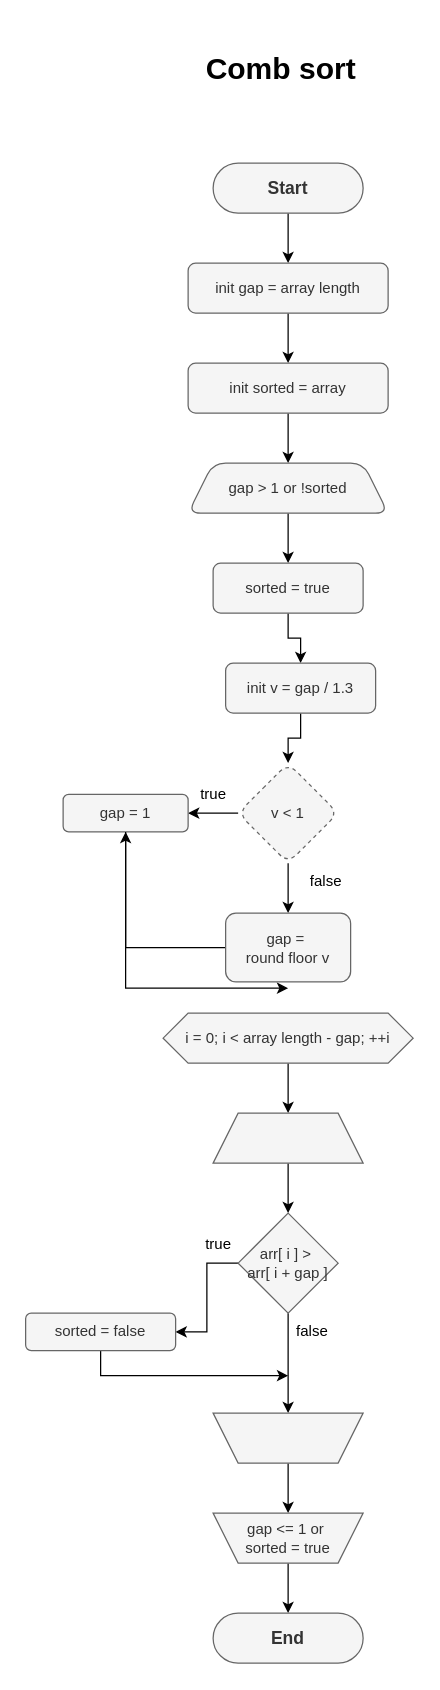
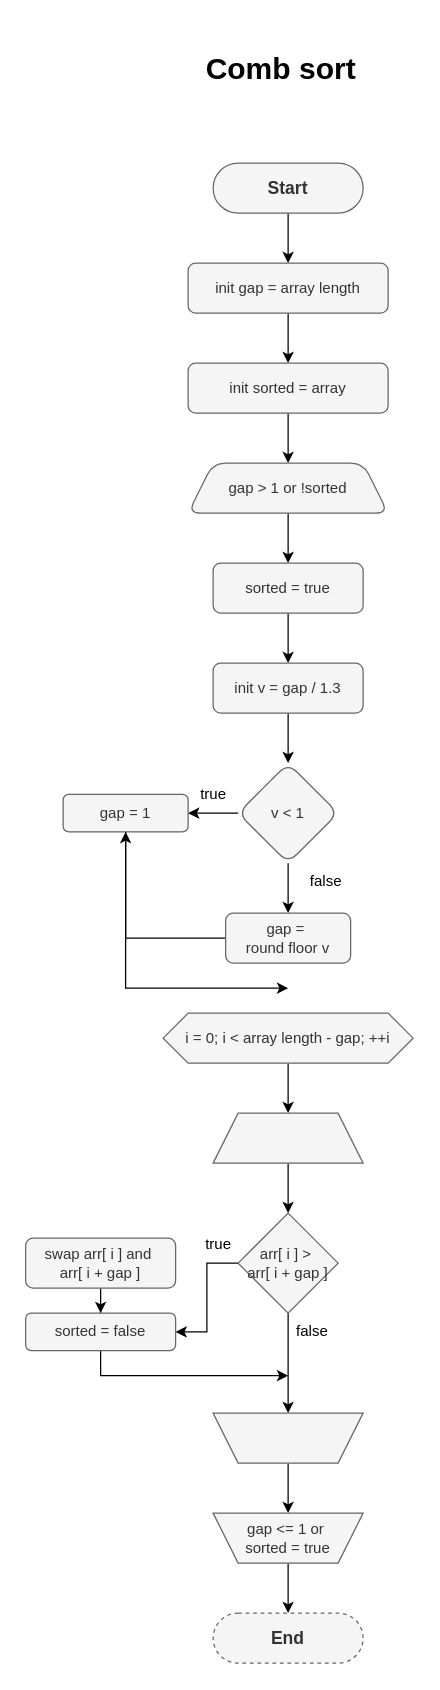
(301, 688) -> (288, 688)
(288, 813) -> (288, 813)
(288, 948) -> (288, 938)
none -> (101, 1263)
none -> (101, 1305)
(288, 1638) -> (288, 1638)
